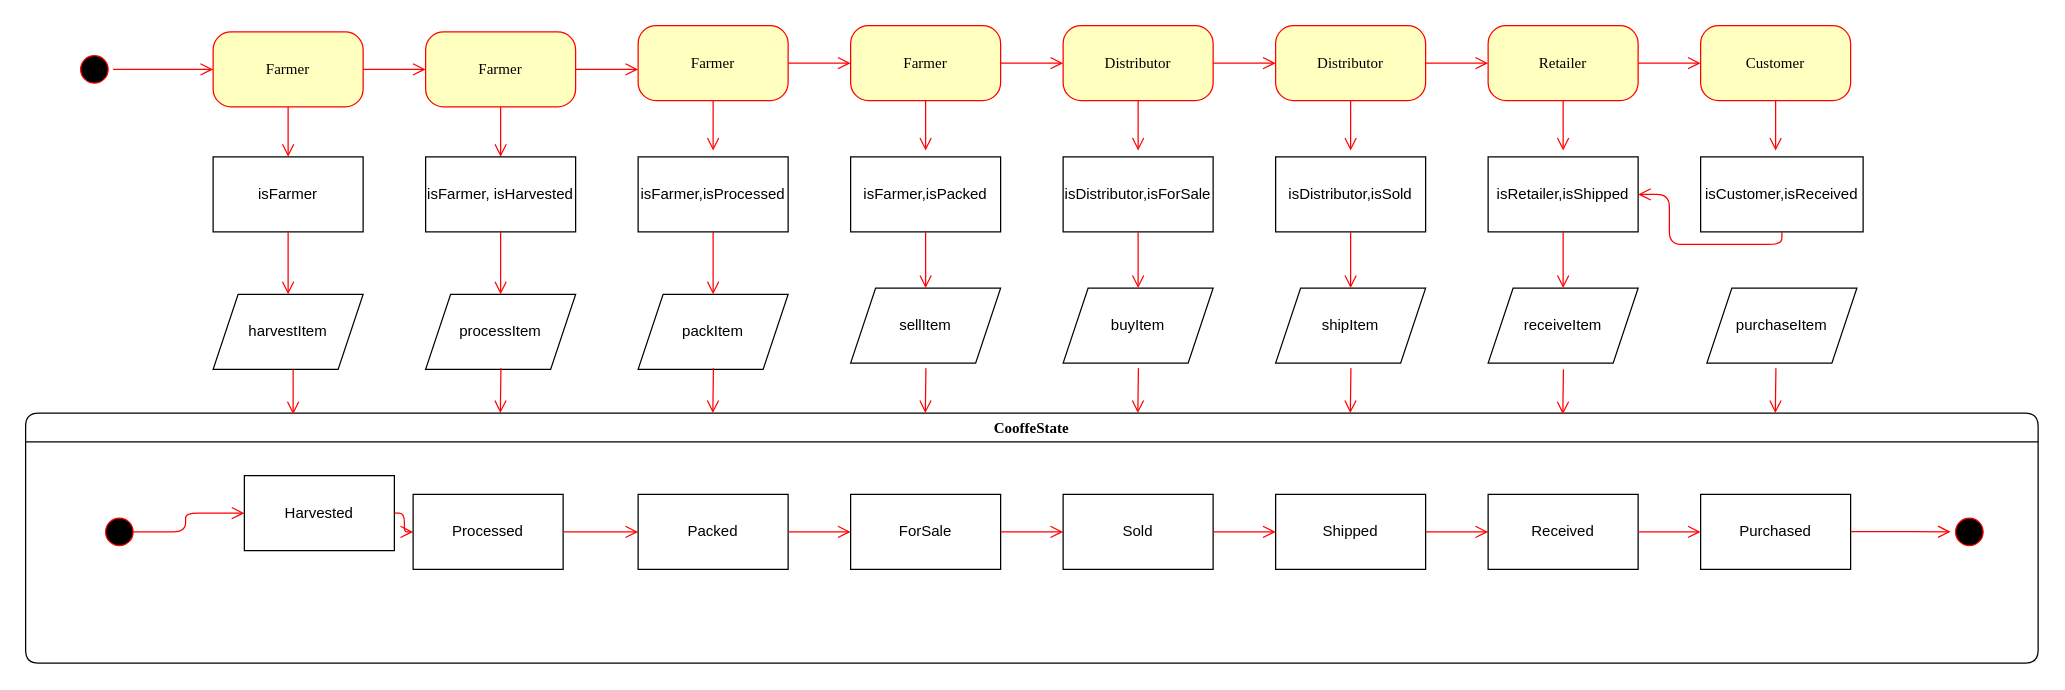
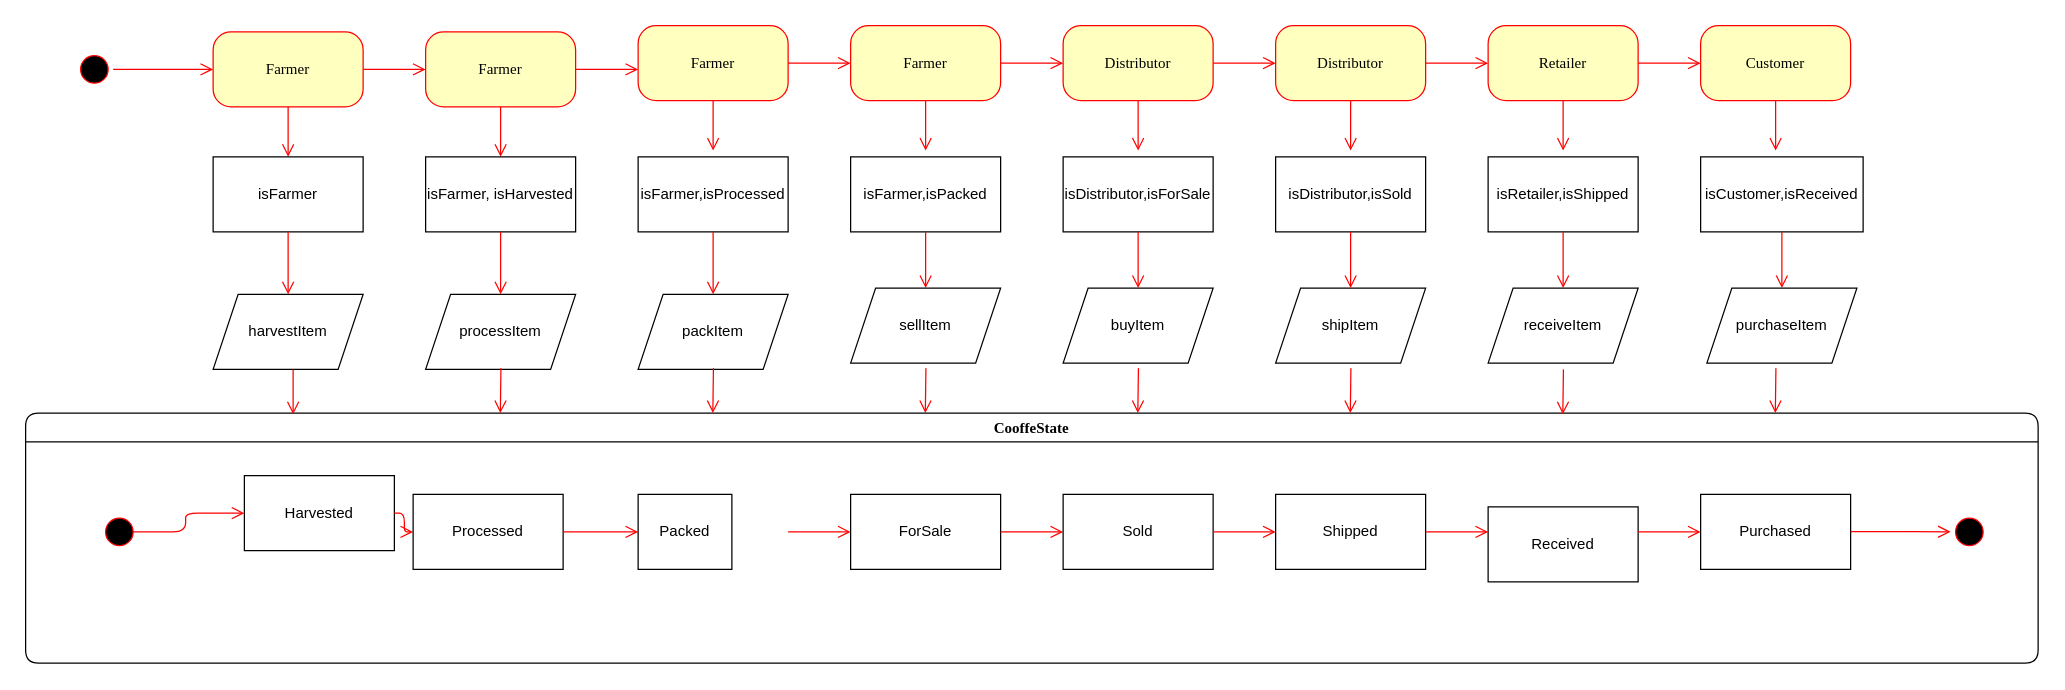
(1697, 244) -> (1782, 262)
(713, 532) -> (685, 532)
(1563, 532) -> (1563, 544)
